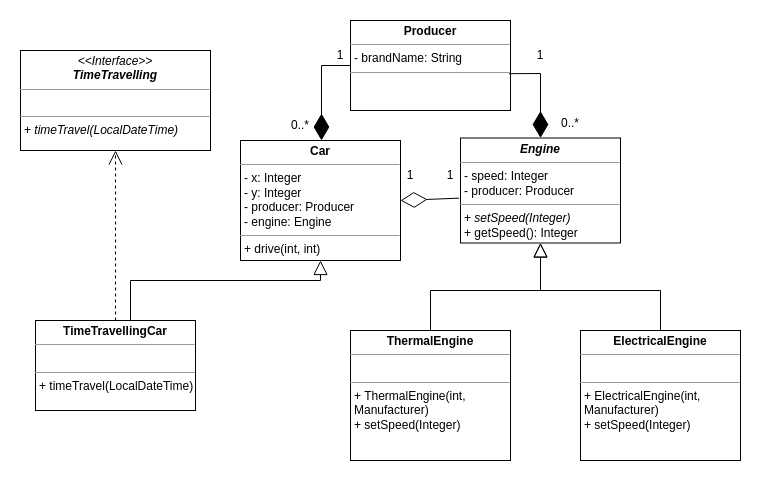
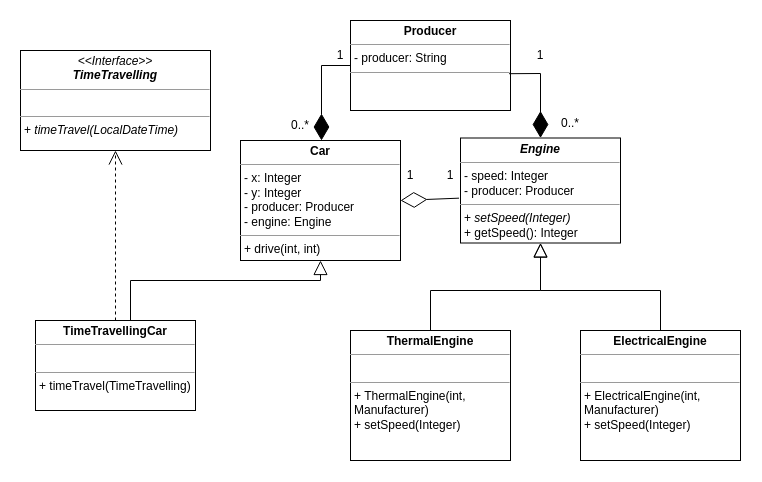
(408, 35) -> (405, 35)
(117, 342) -> (117, 342)
